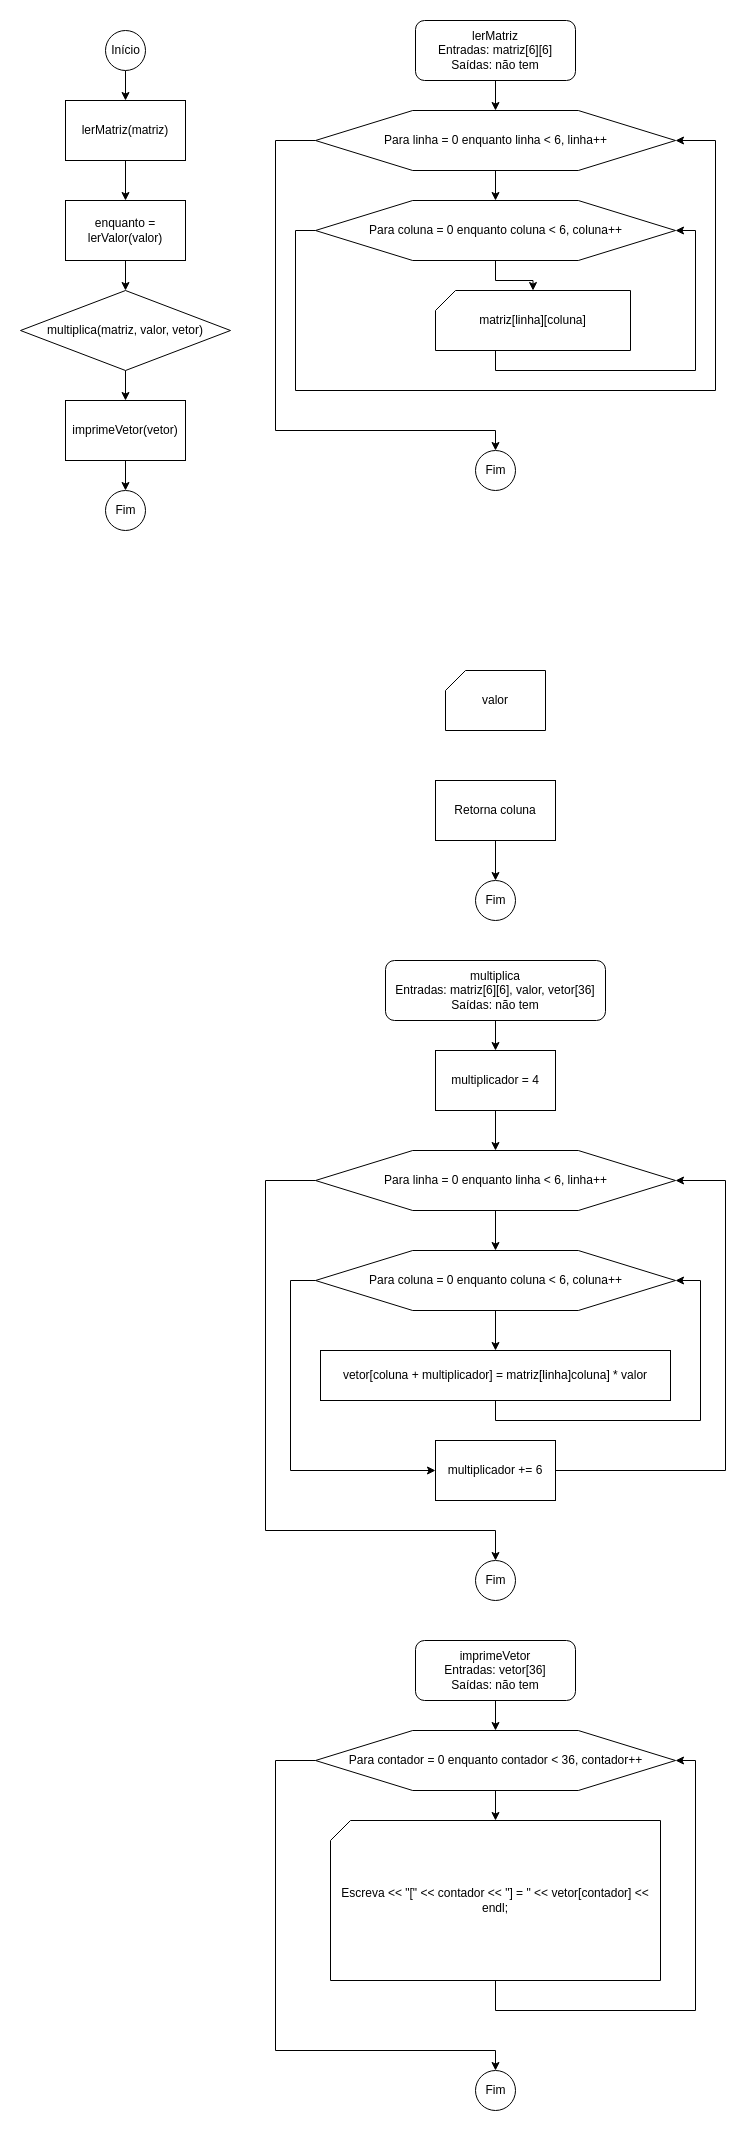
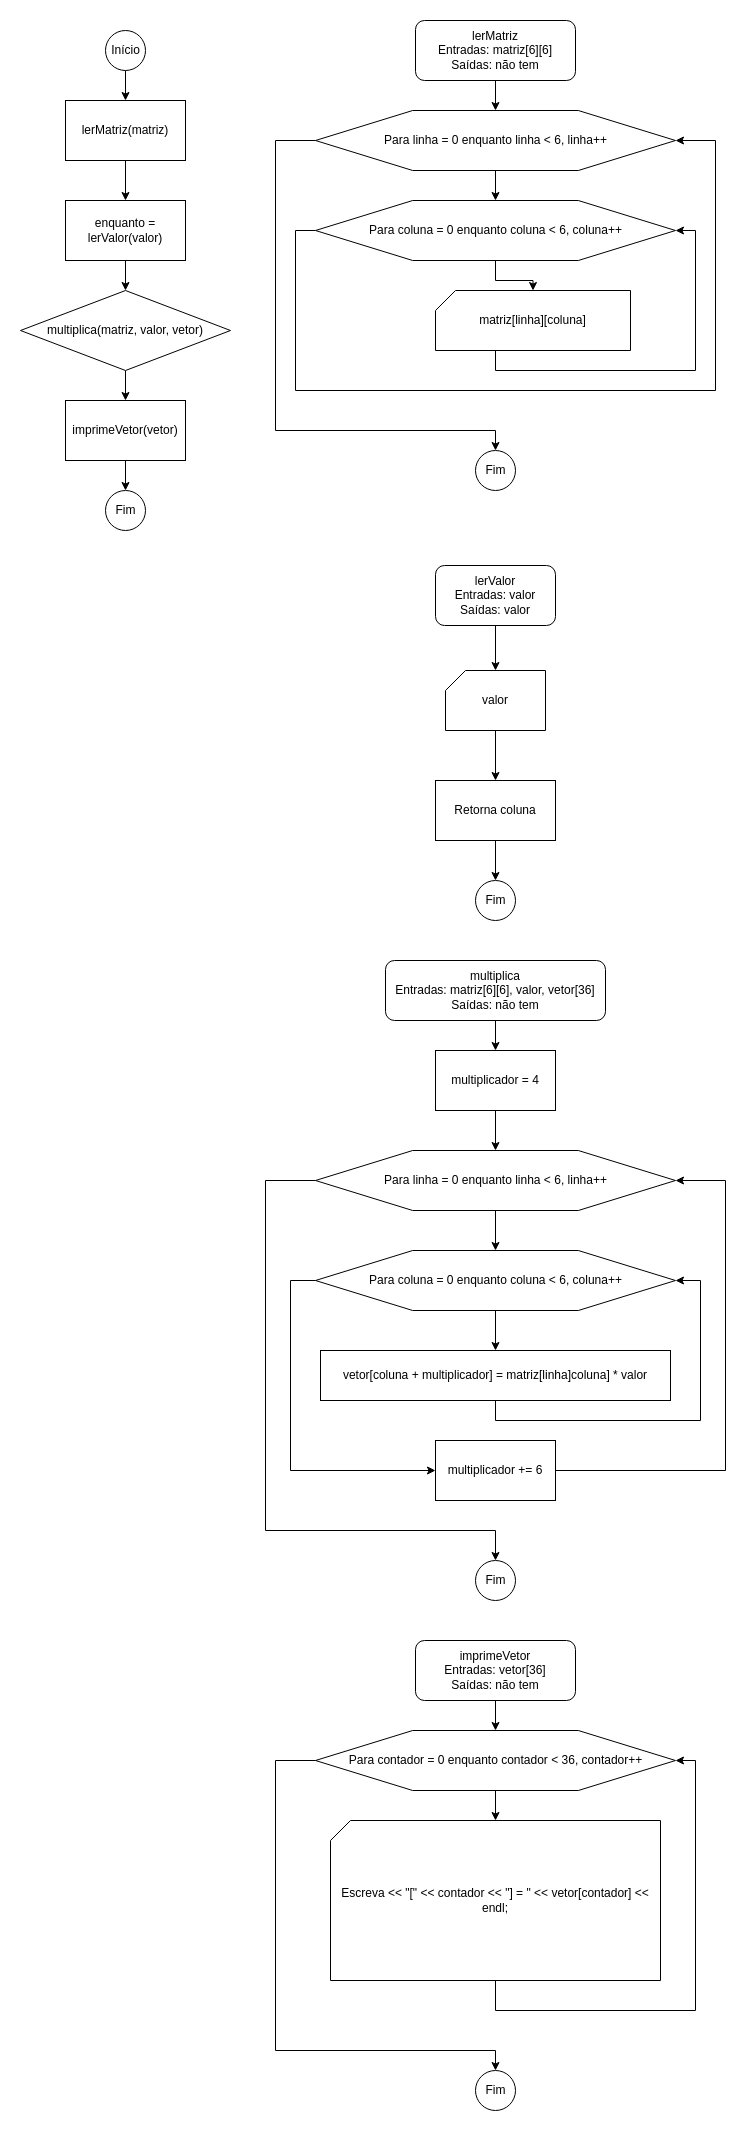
none -> (496, 596)
none -> (496, 645)
none -> (496, 752)
